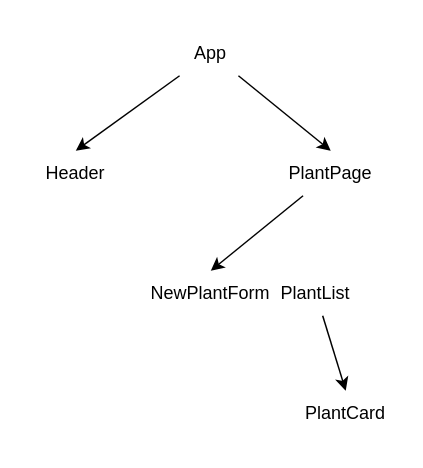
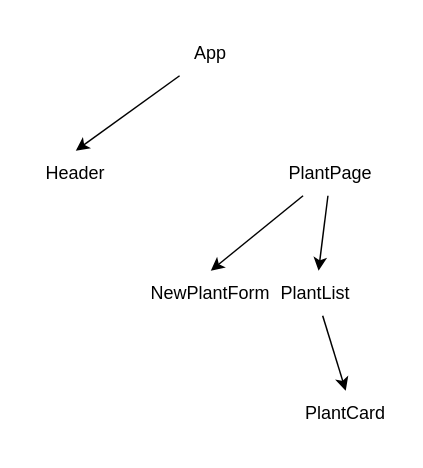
(281, 110) -> none
none -> (324, 229)
